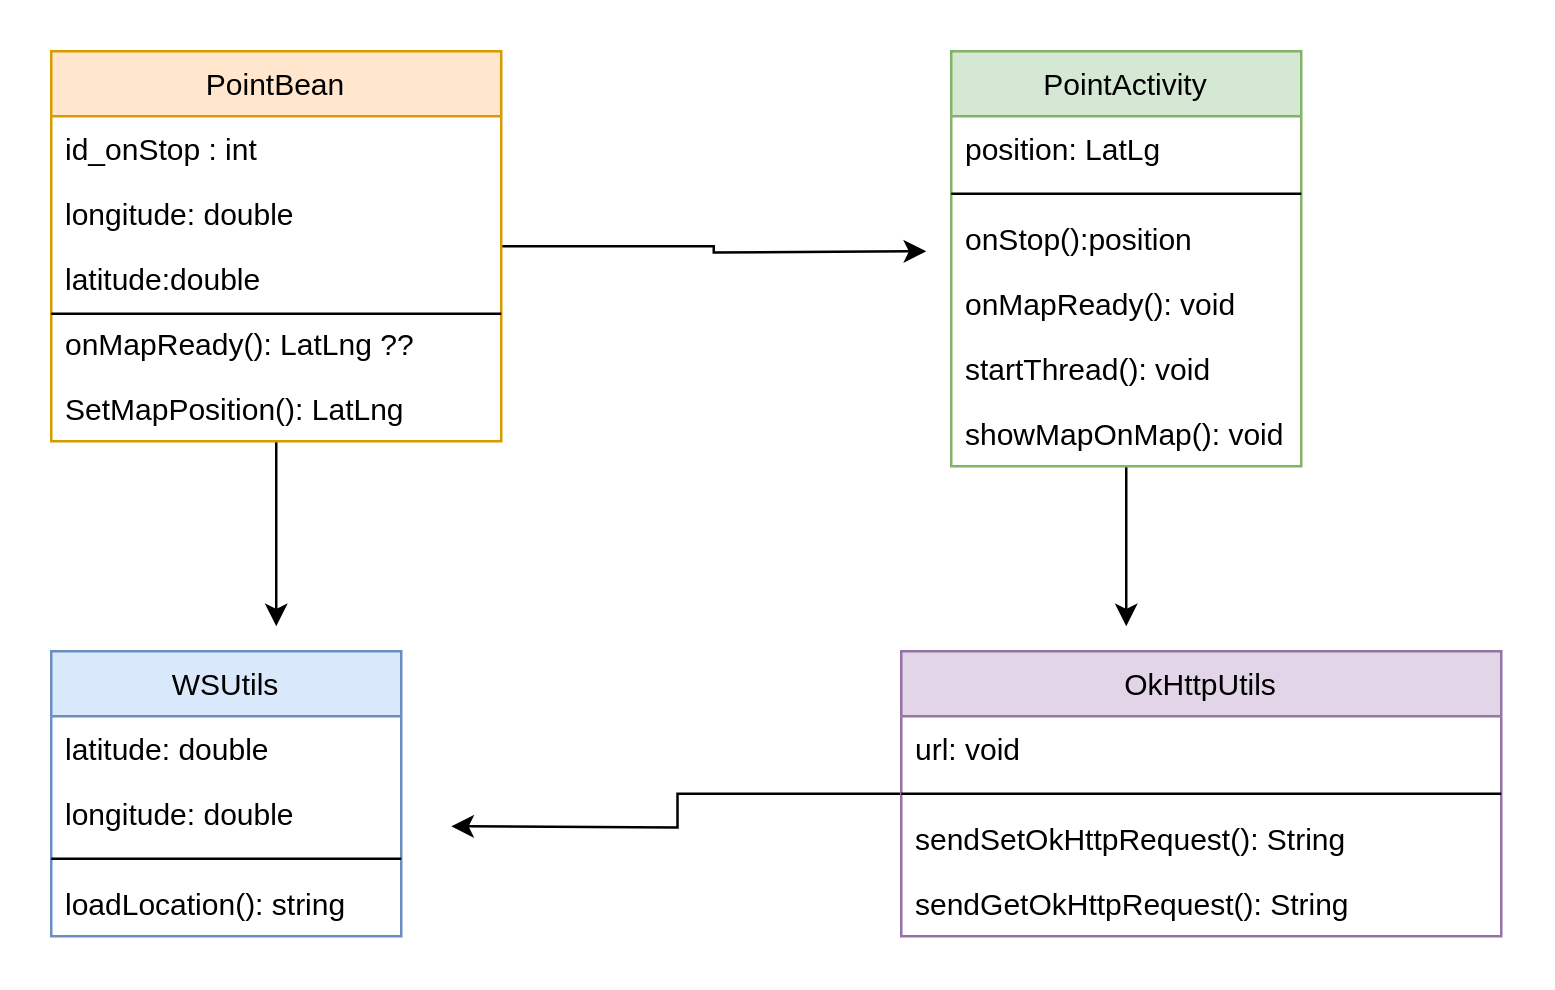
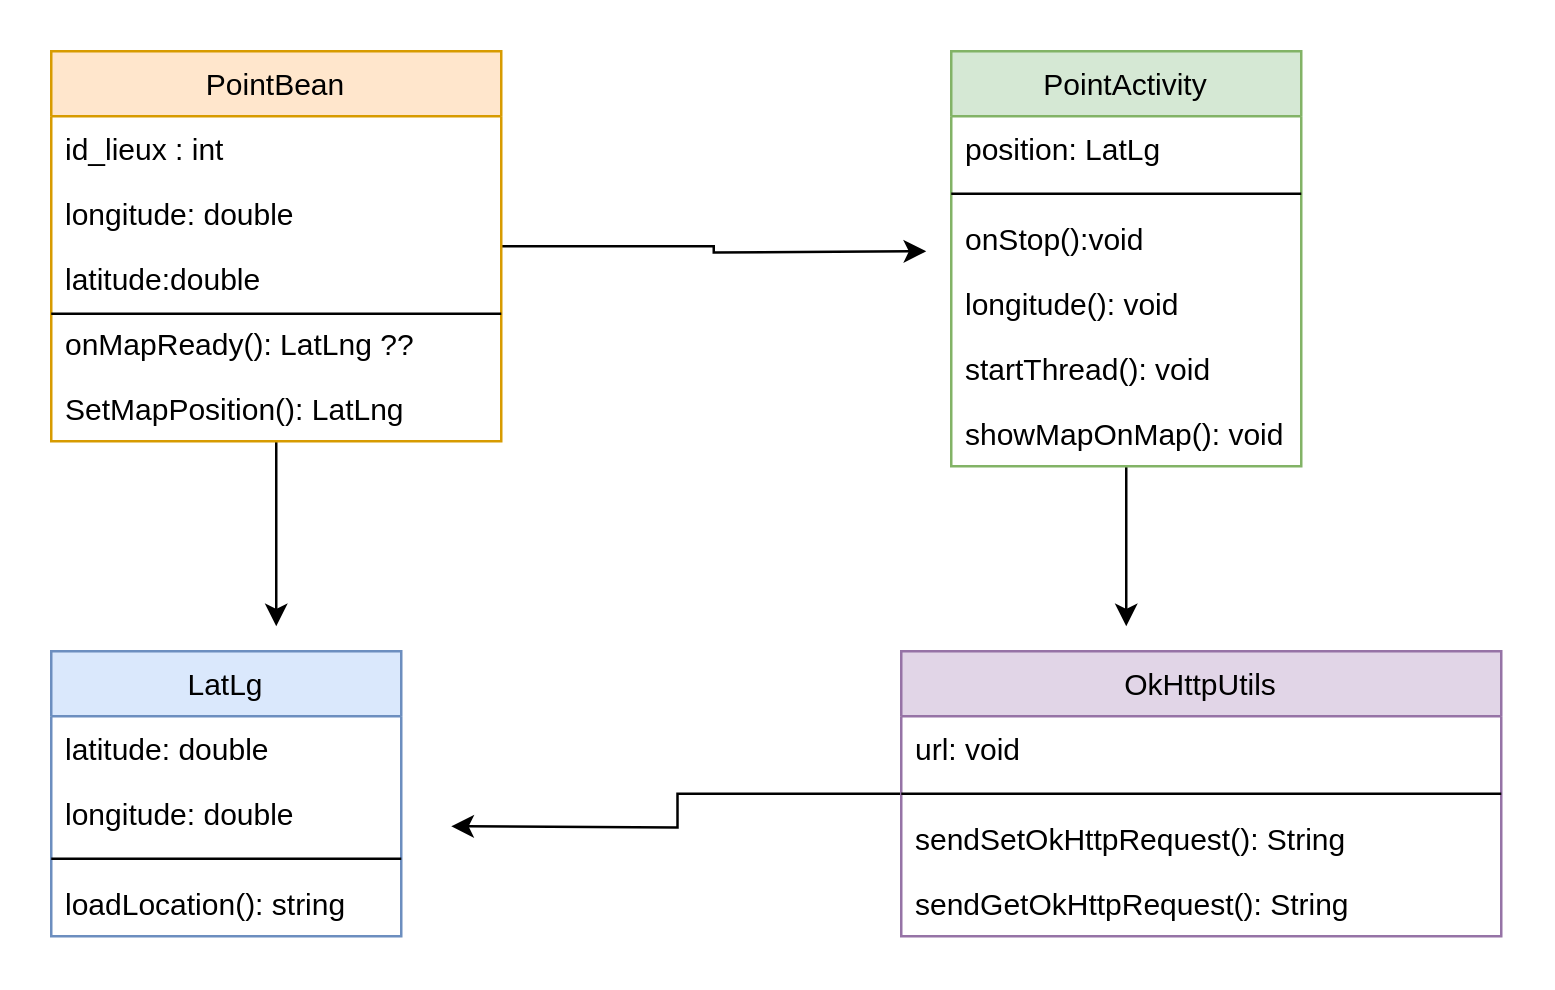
(172, 150) -> (155, 150)
(1096, 240) -> (1066, 240)
(1105, 305) -> (1088, 305)
(225, 685) -> (225, 685)
